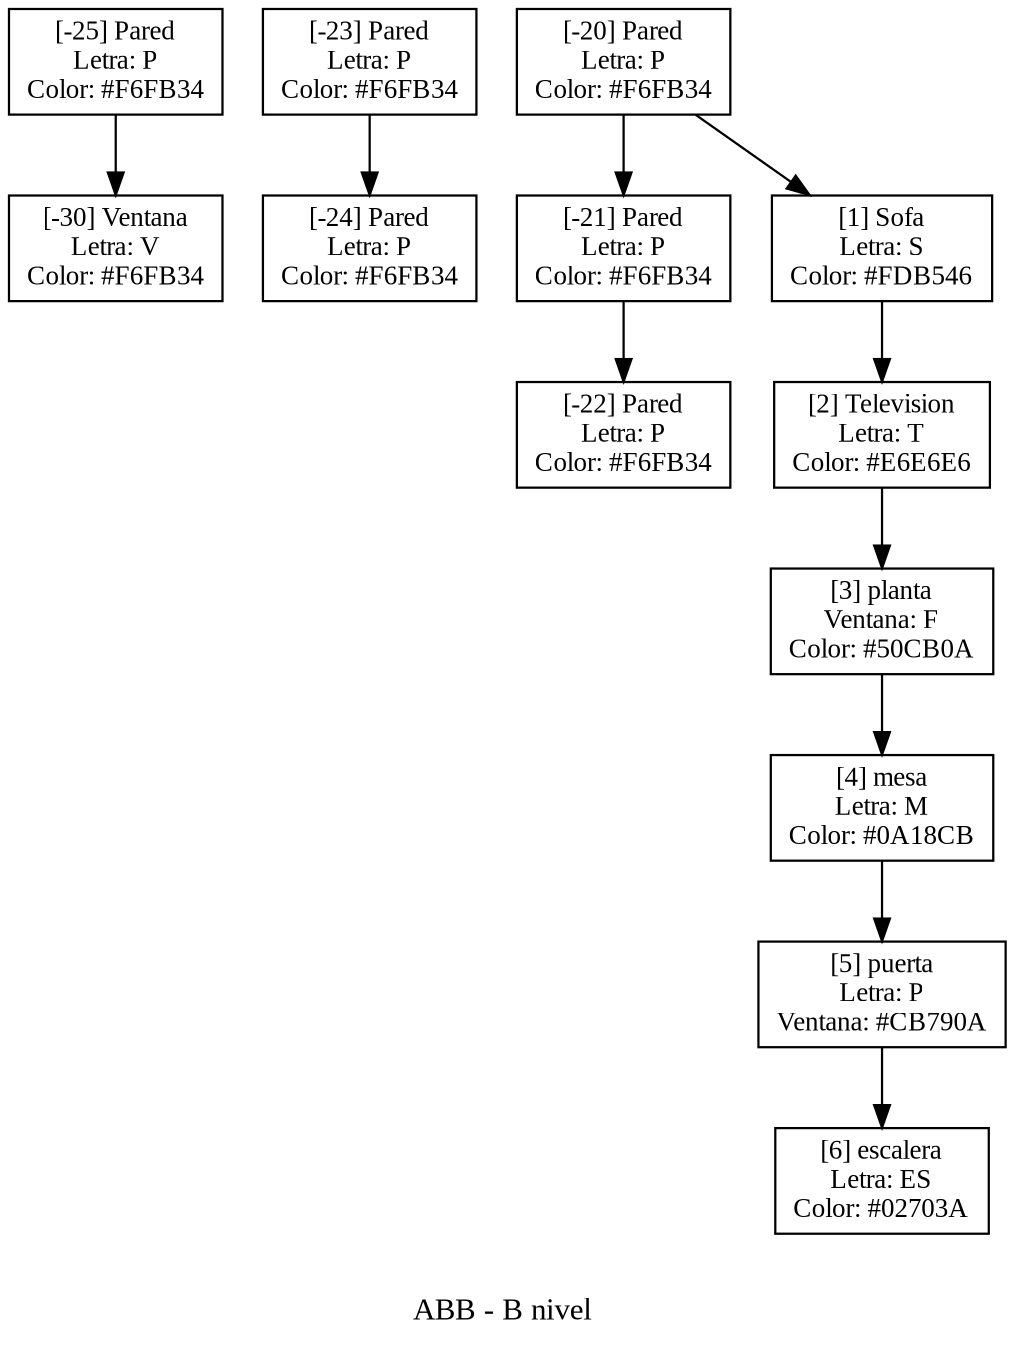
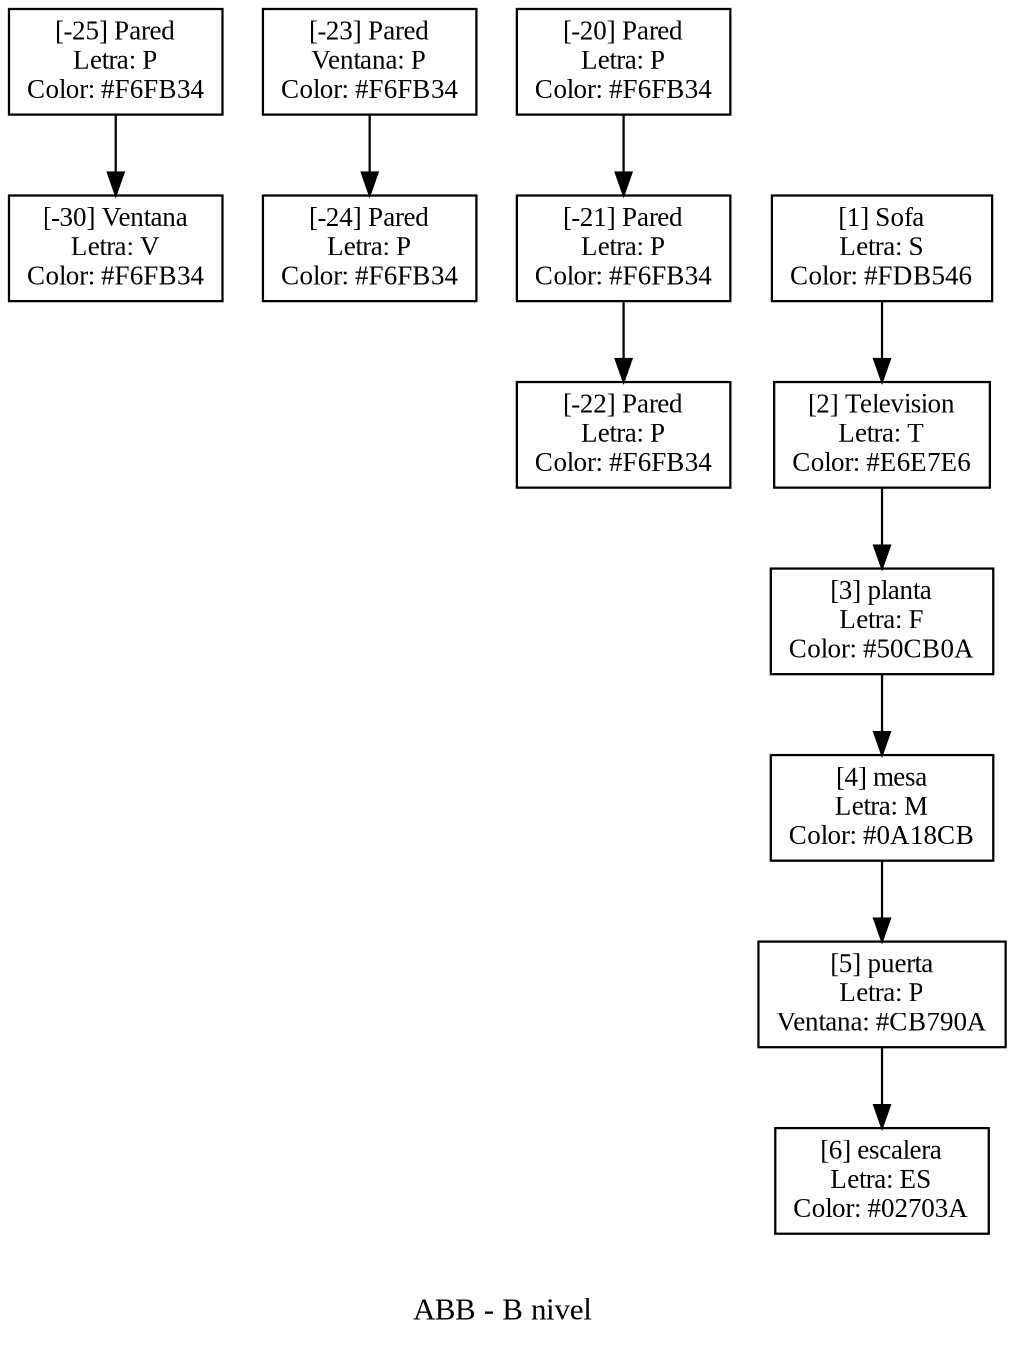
(370, 62) -> (370, 62)
(743, 148) -> none
(882, 435) -> (882, 435)
(882, 621) -> (882, 621)
